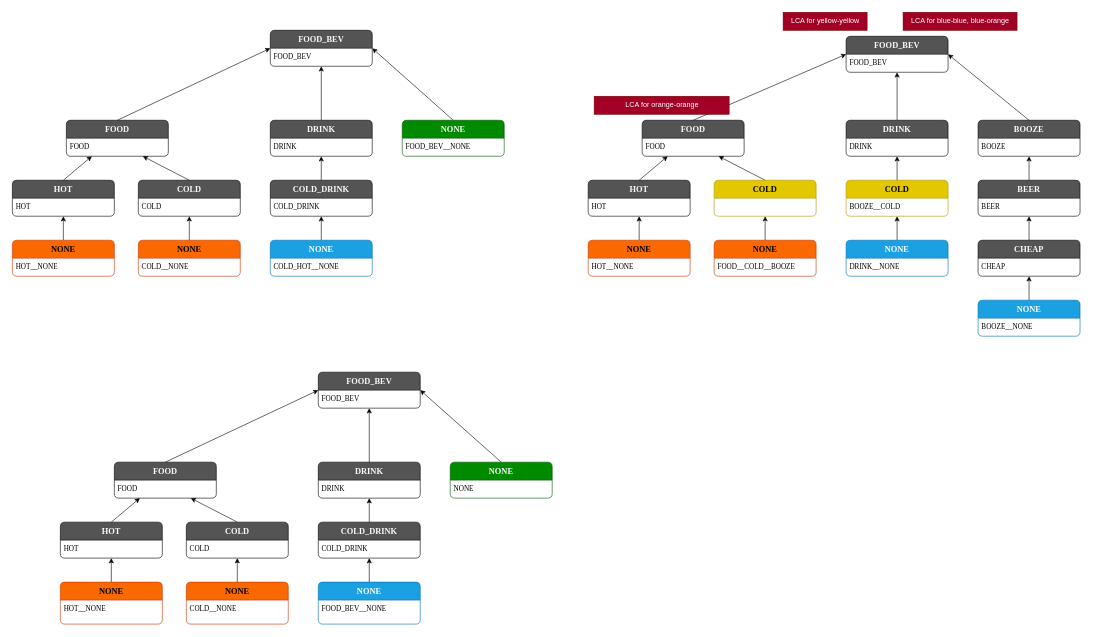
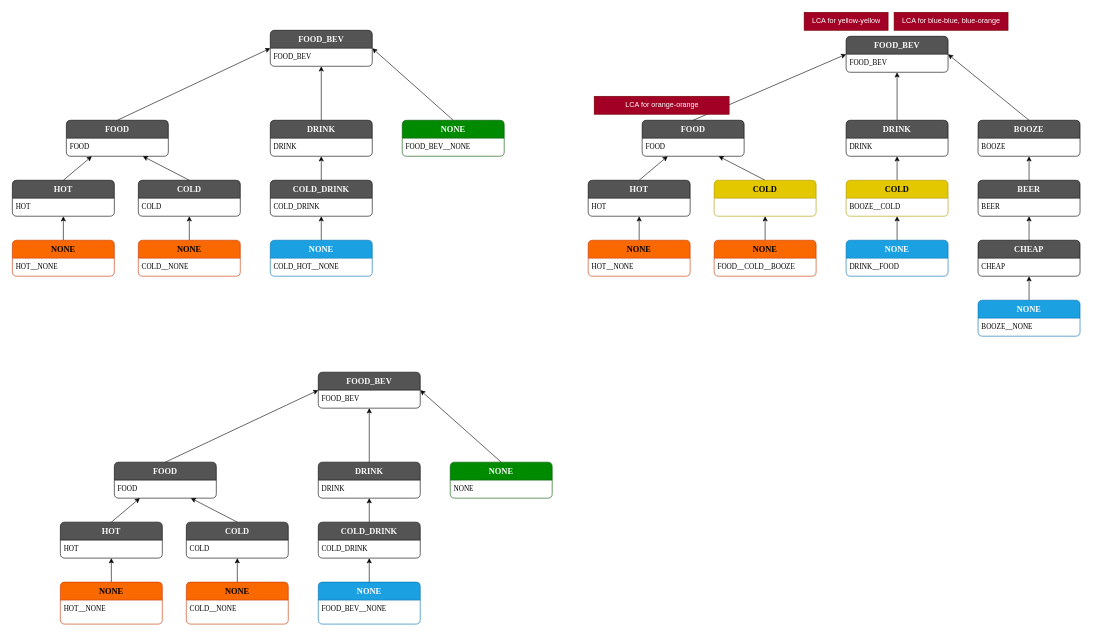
(825, 21) -> (846, 21)
(960, 21) -> (951, 21)
(872, 266) -> (872, 266)
